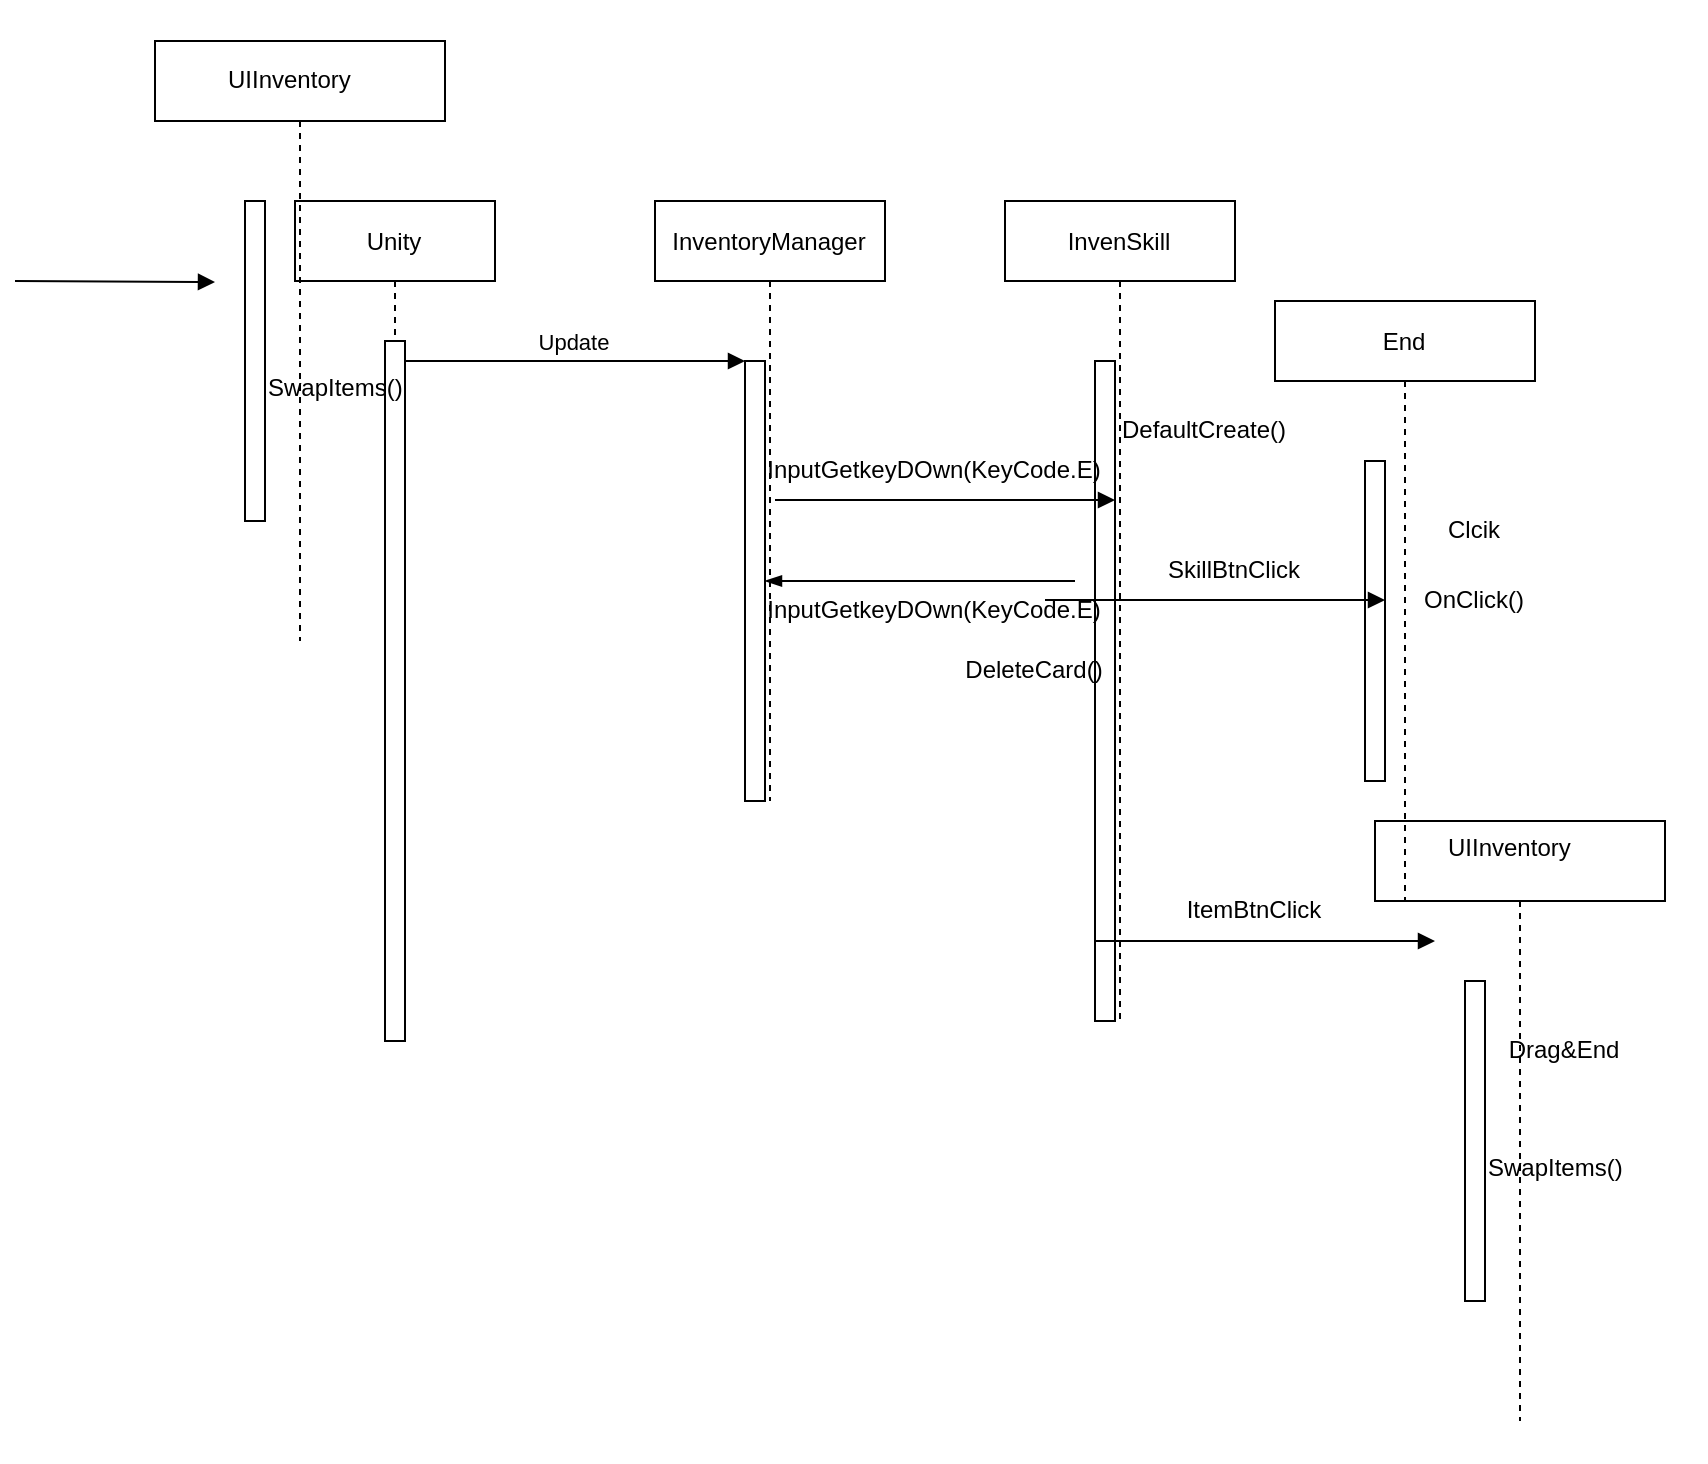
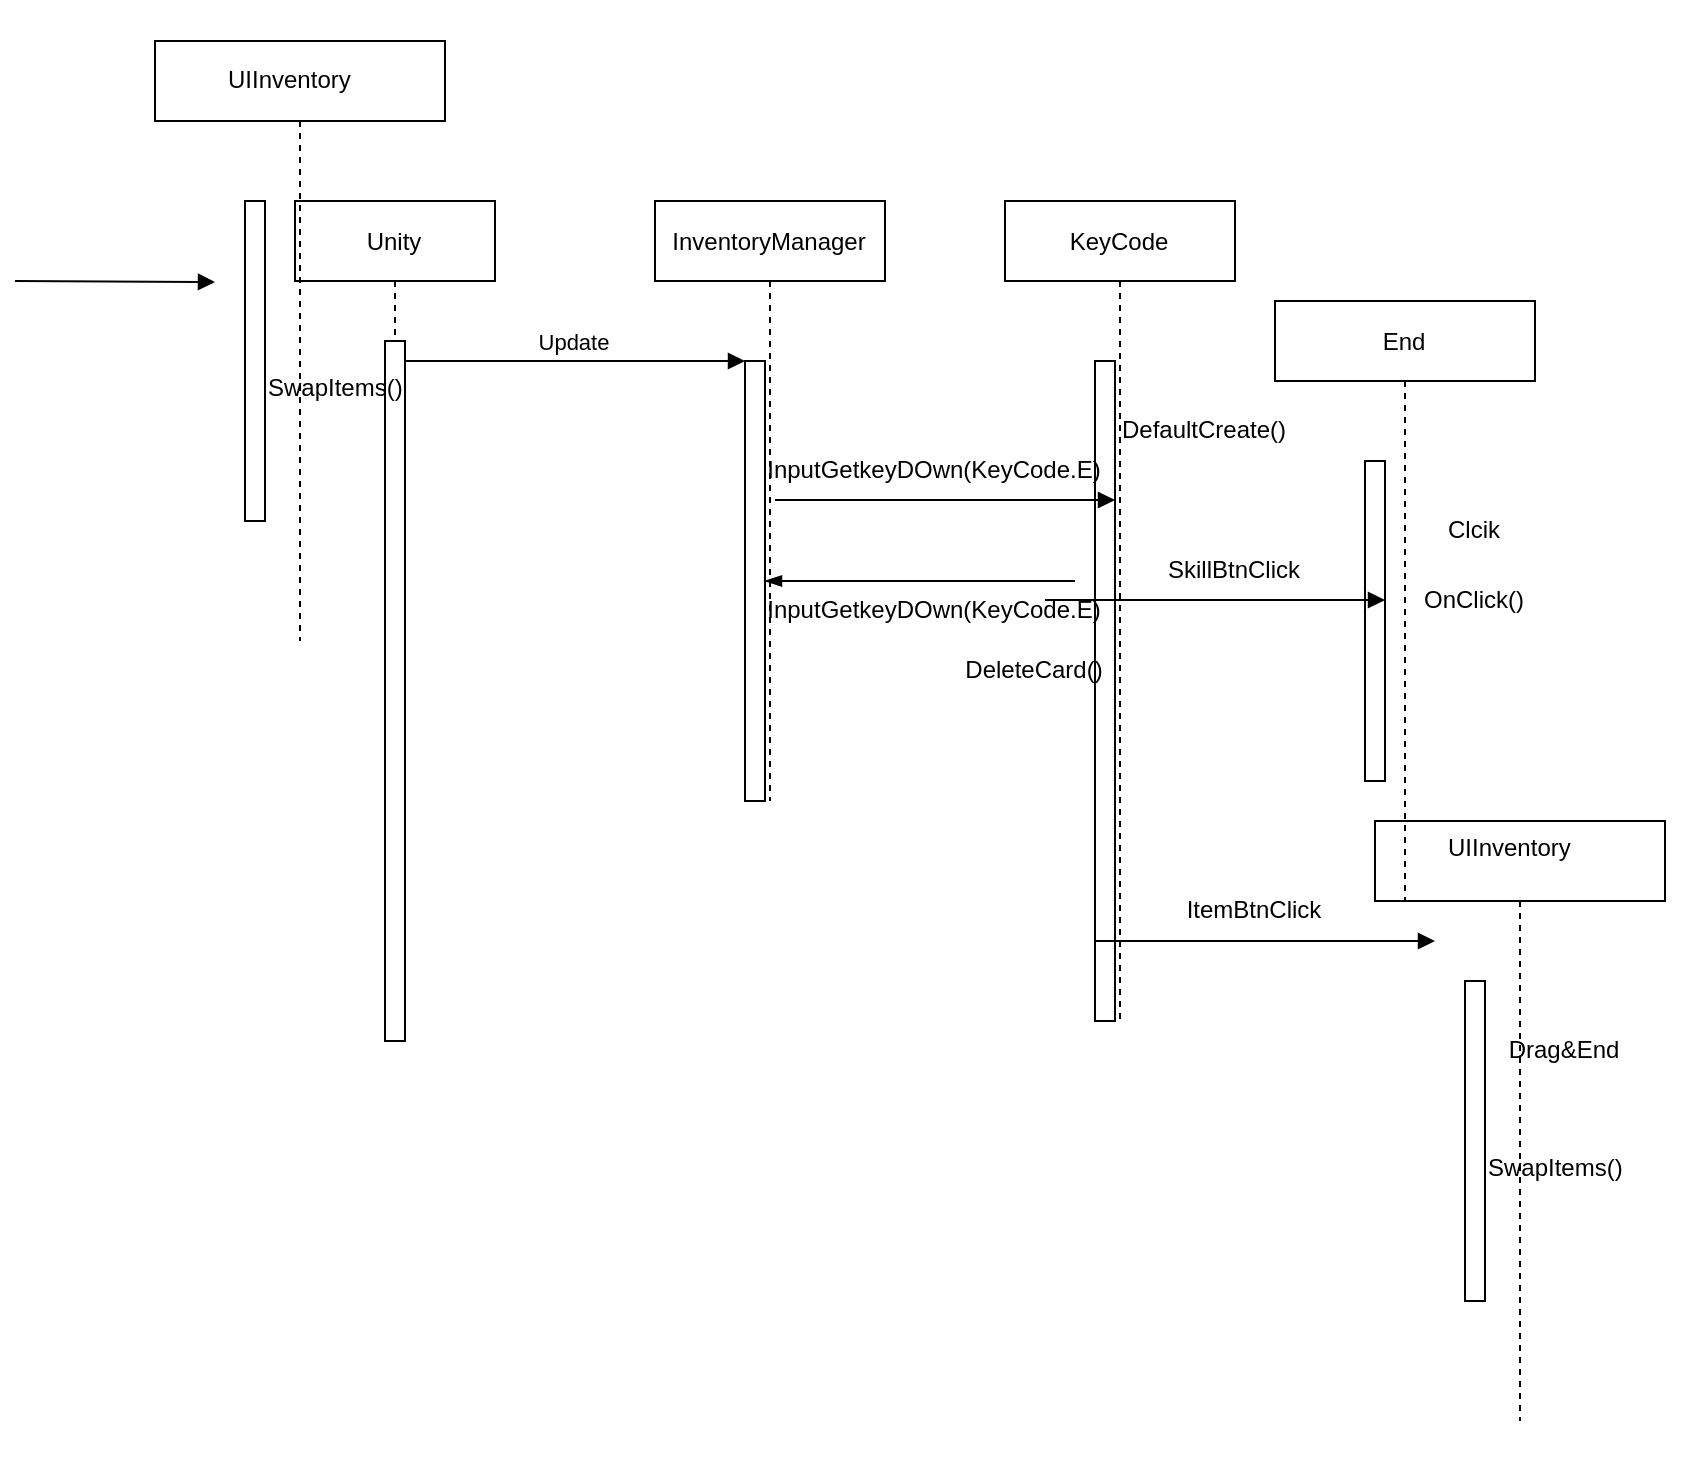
(1119, 242) -> (1119, 242)
